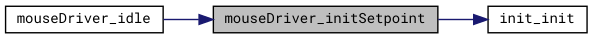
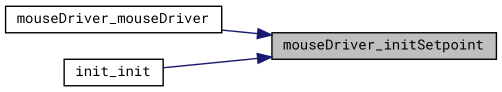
(84, 20) -> (114, 20)
(456, 20) -> (210, 63)
